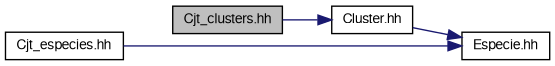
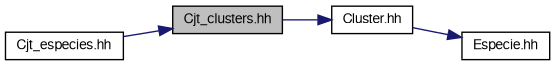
(286, 46) -> (141, 34)
